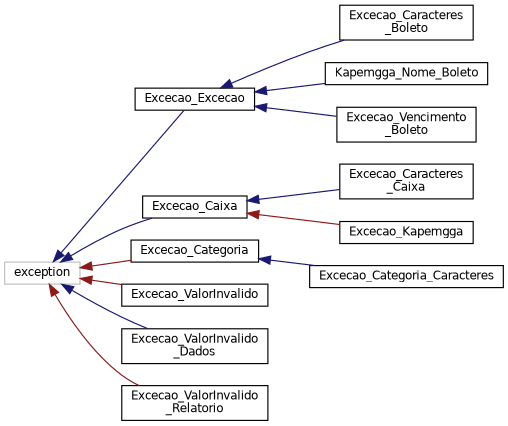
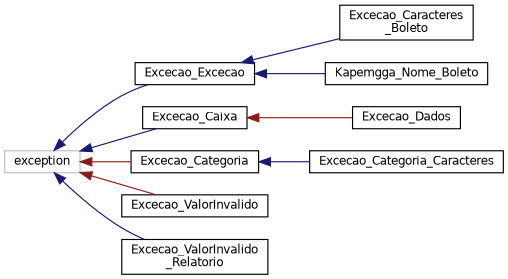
(406, 125) -> none
(406, 181) -> none
(406, 233) -> (406, 118)
(91, 346) -> (101, 214)
(195, 346) -> none
